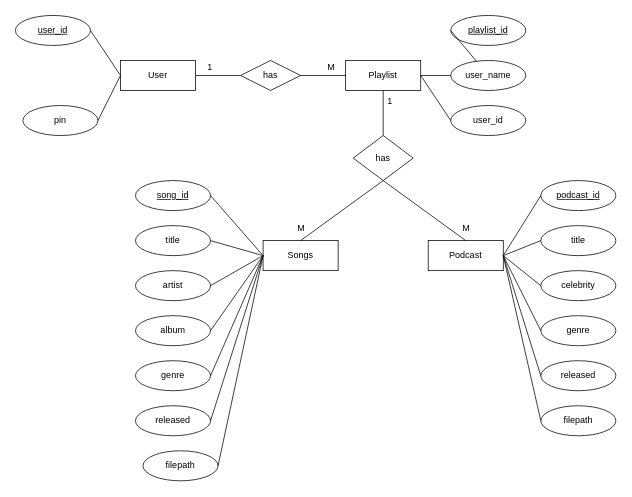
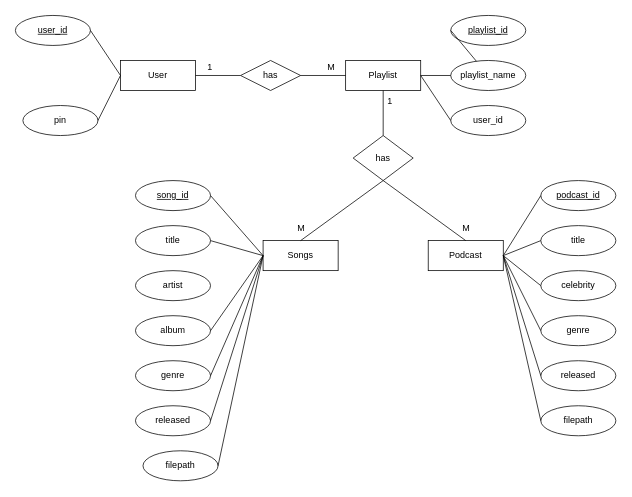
(488, 75) -> (488, 75)
(233, 272) -> none
